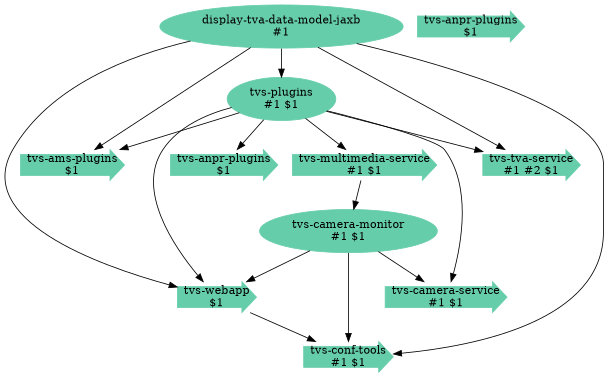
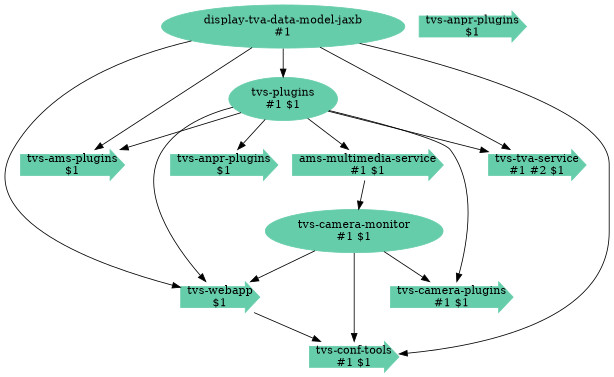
(365, 165) -> (368, 165)
(446, 297) -> (452, 297)
